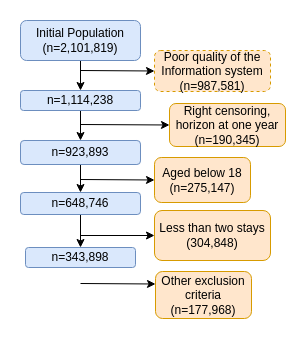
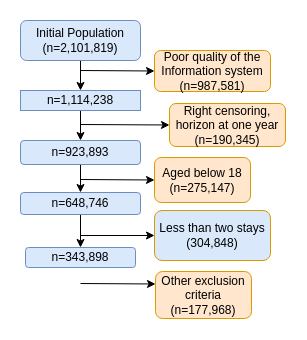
(213, 71) -> (213, 71)
(81, 101) -> (81, 101)
(213, 236) -> (213, 236)
